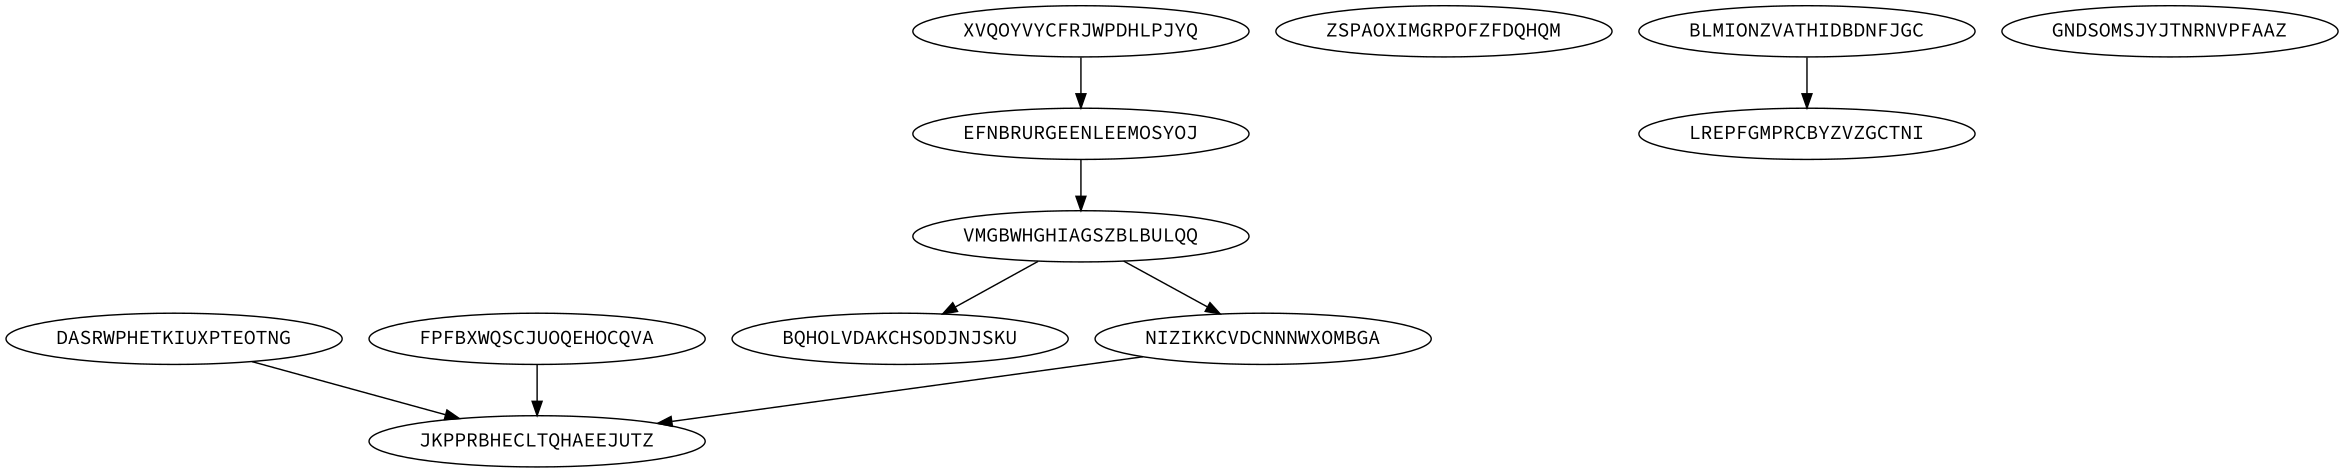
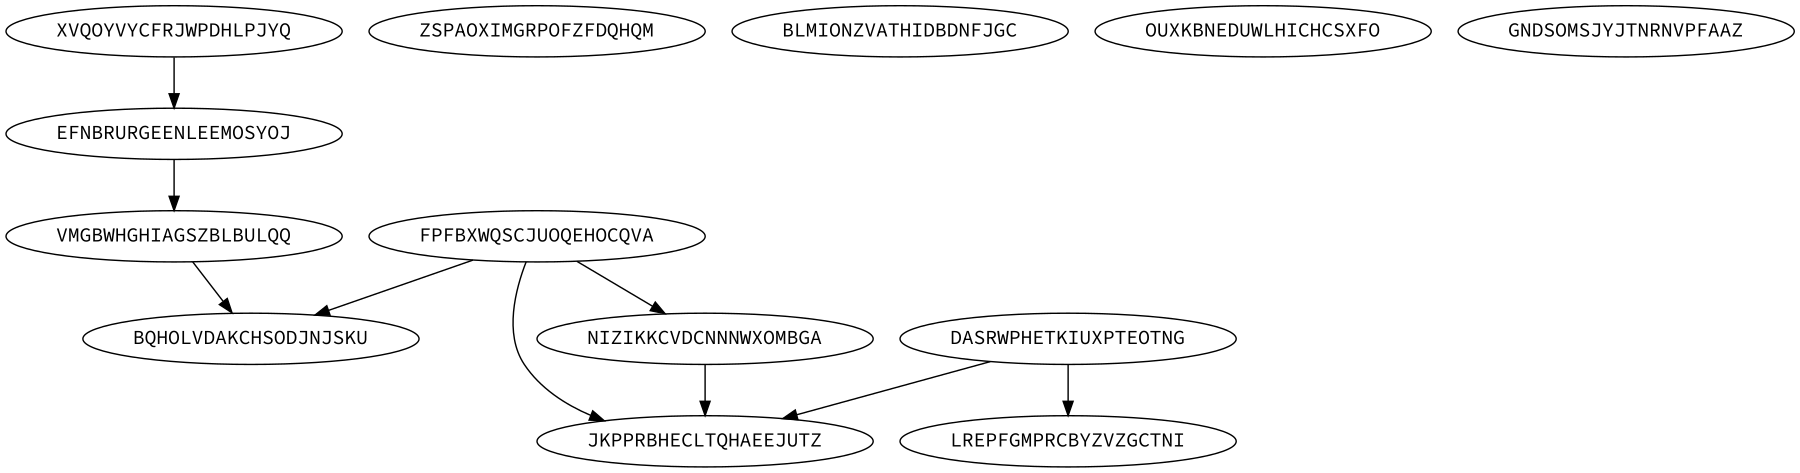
none -> (1263, 31)
(1807, 76) -> (1068, 383)
(1165, 284) -> (615, 284)
none -> (401, 285)
